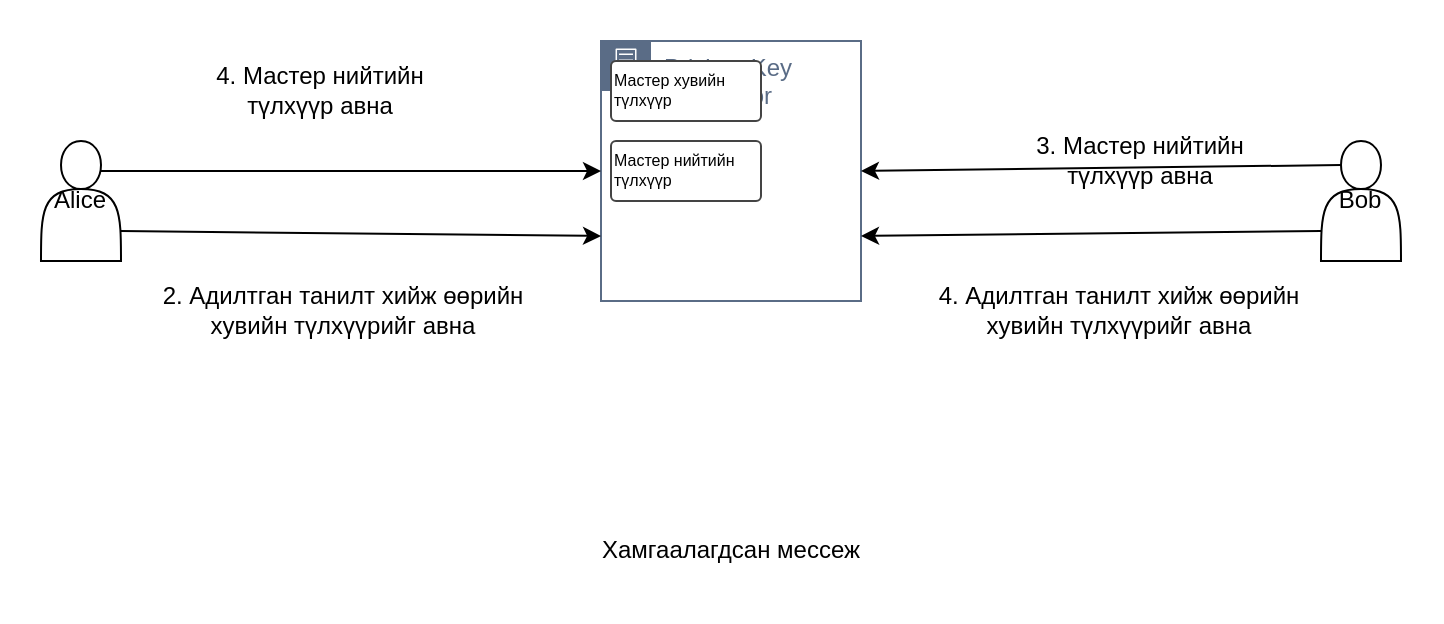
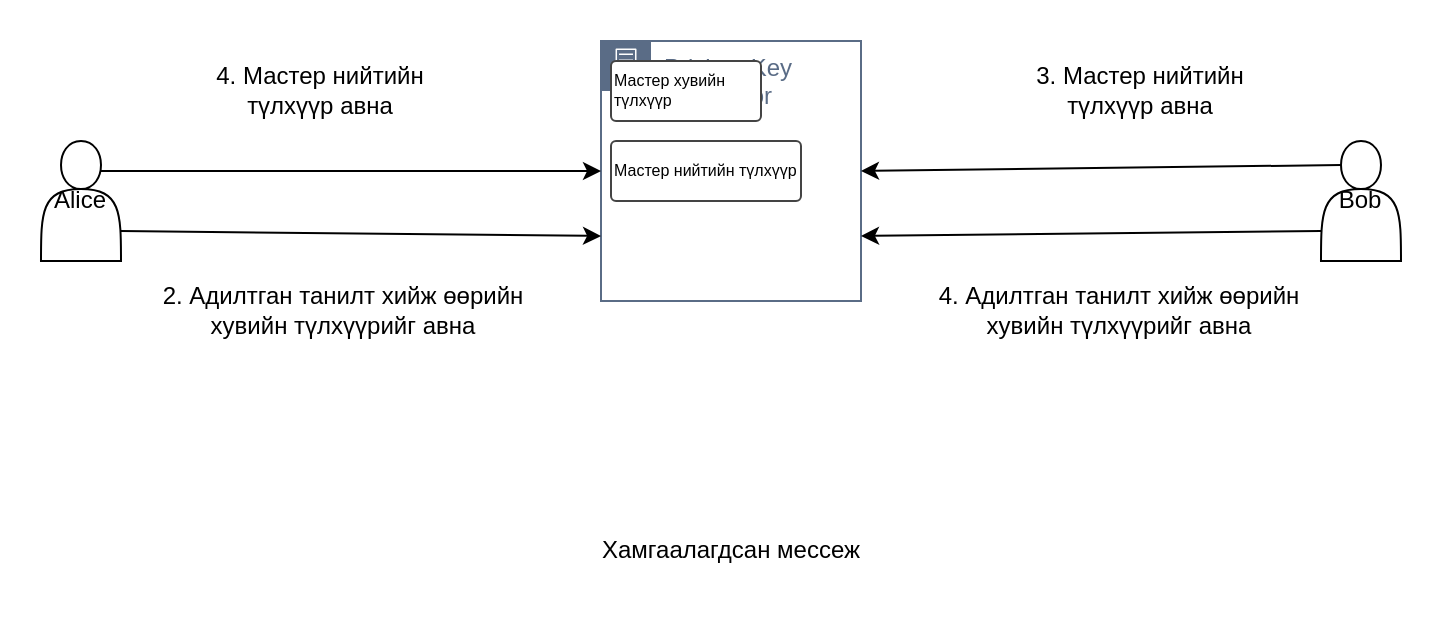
(1141, 161) -> (1141, 91)
(686, 171) -> (706, 171)
